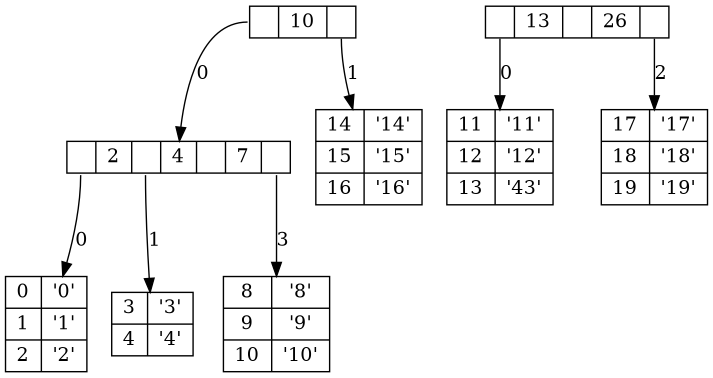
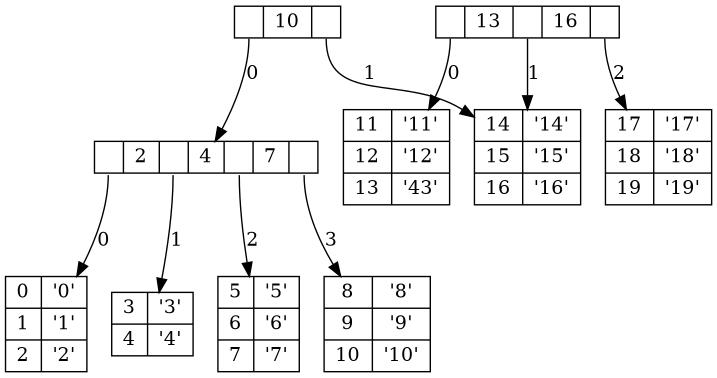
(616, 21) -> (566, 21)
none -> (528, 67)
none -> (259, 324)
